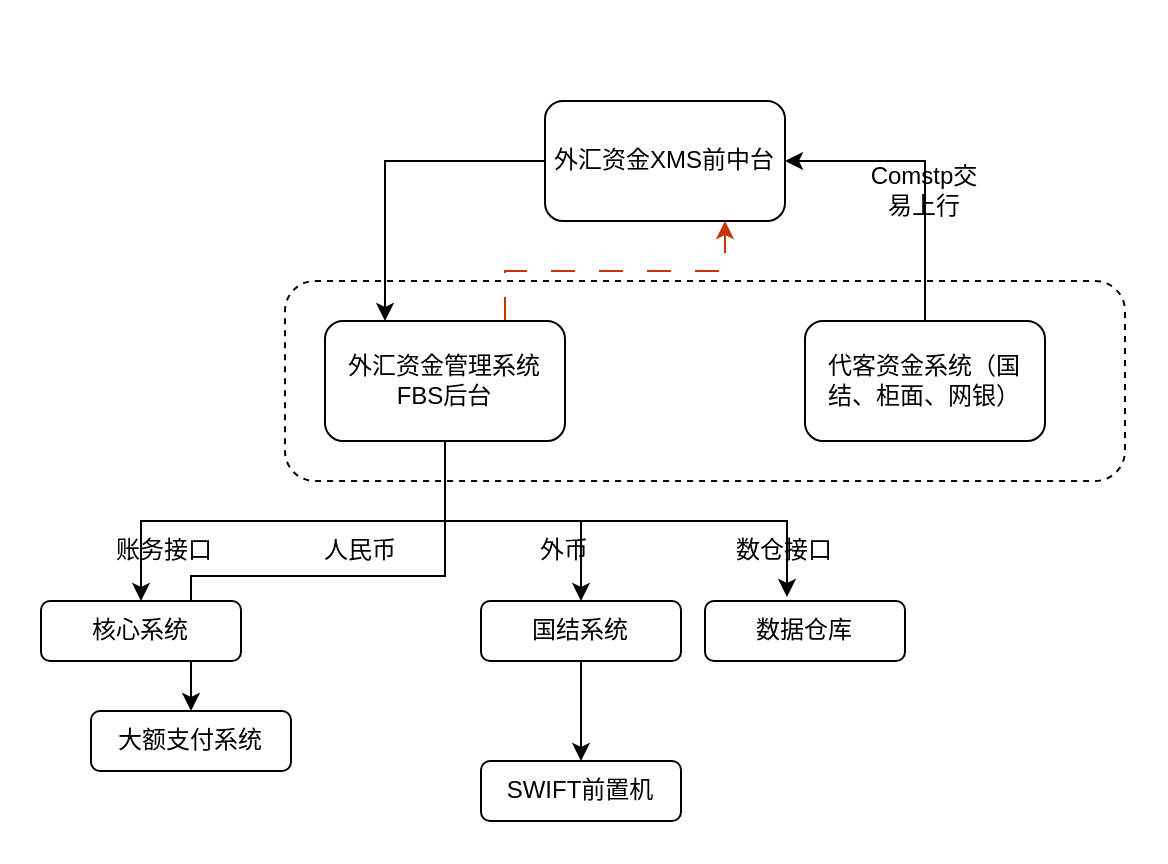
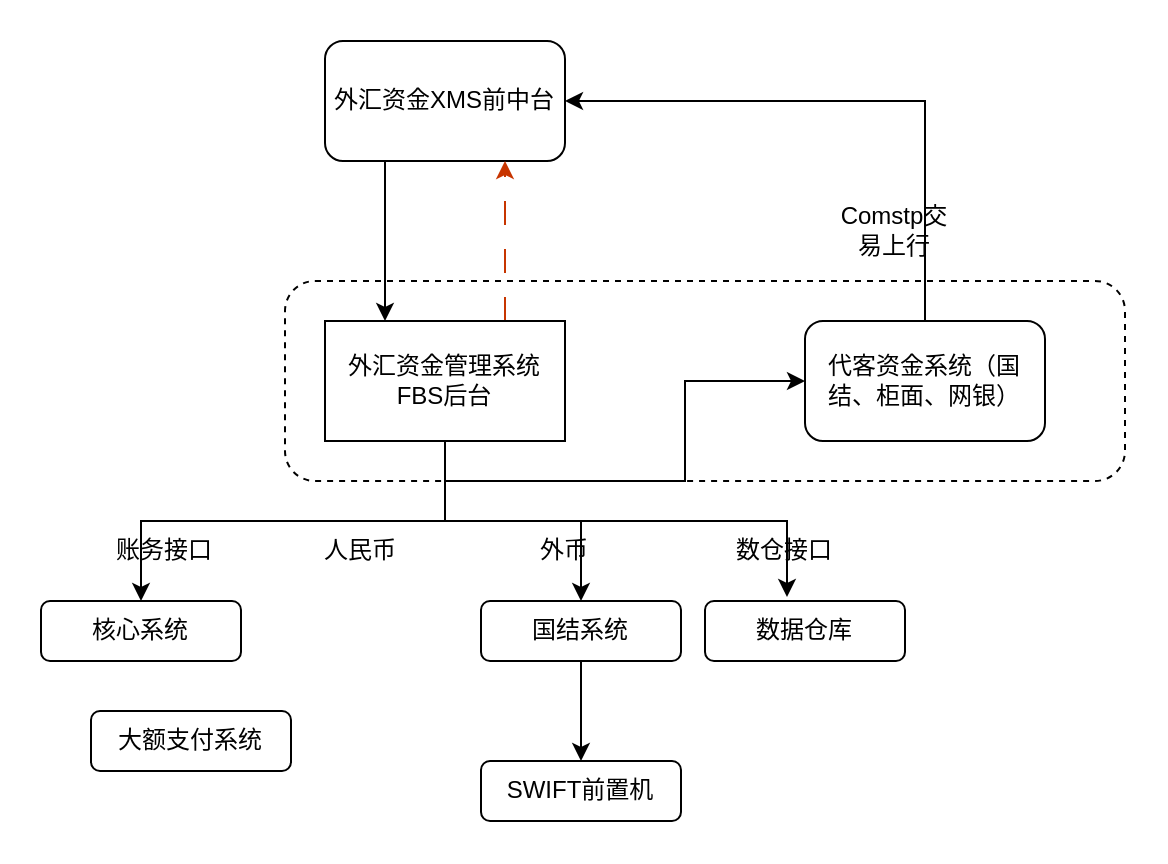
(665, 161) -> (445, 101)
(925, 191) -> (895, 231)
(445, 381) -> (445, 381)
(331, 576) -> (671, 481)
